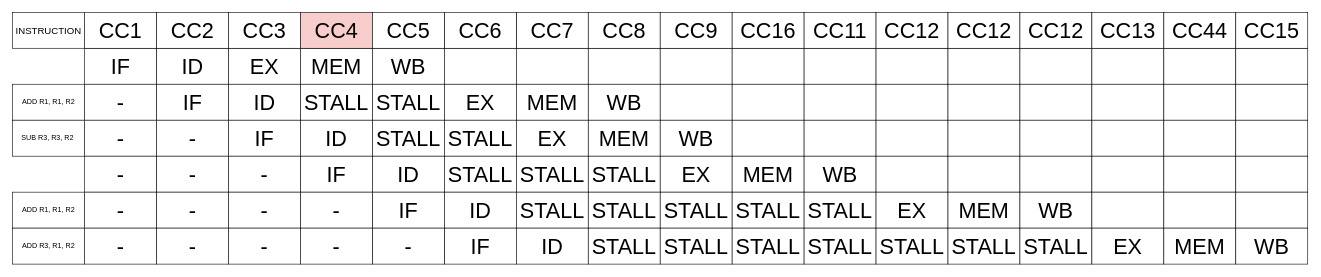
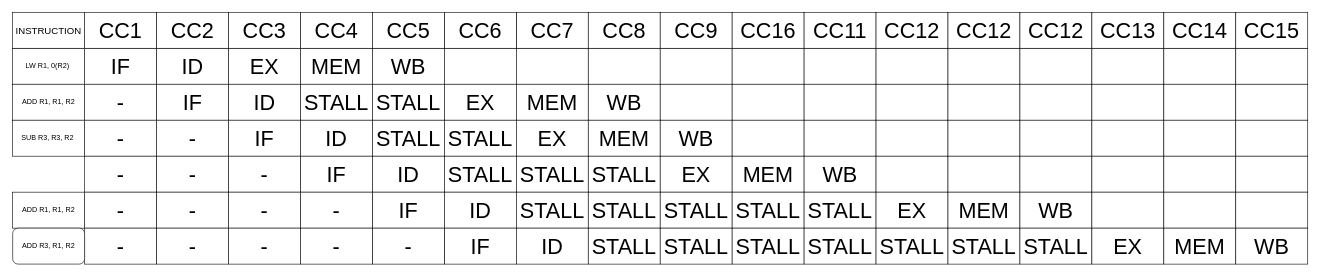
(336, 30) -> (336, 30)
(1200, 30) -> (1200, 30)
none -> (48, 66)
(48, 246) -> (48, 246)
